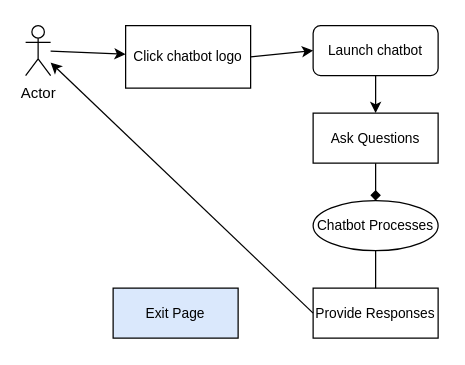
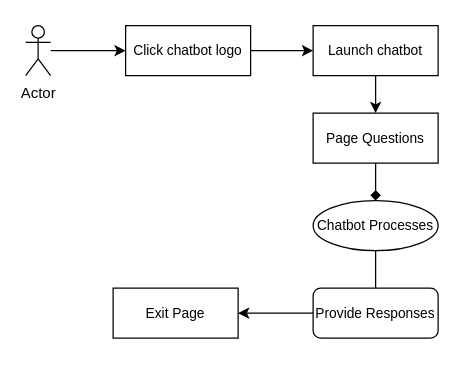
(376, 51) -> (376, 51)
(188, 57) -> (188, 51)
(376, 138) -> (376, 138)
(185, 191) -> (280, 313)
(176, 313) -> (176, 313)
(376, 313) -> (376, 313)
